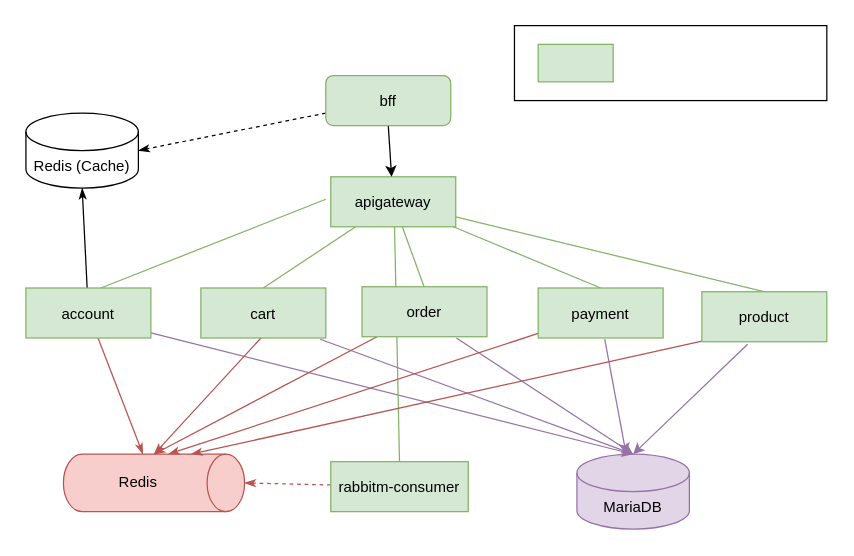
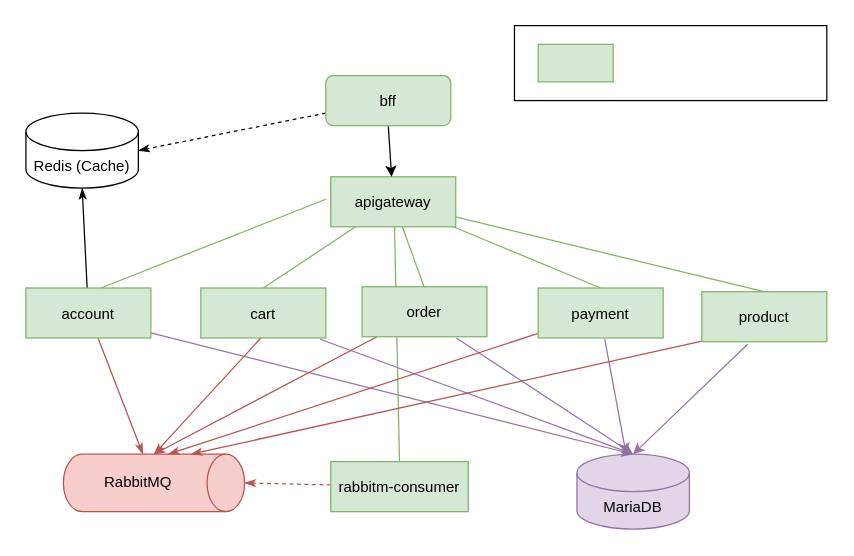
(138, 483) -> (138, 483)
